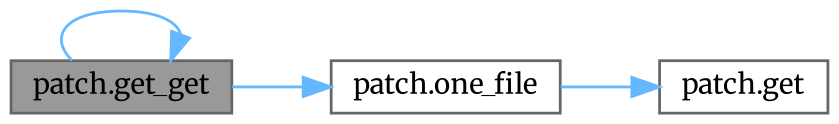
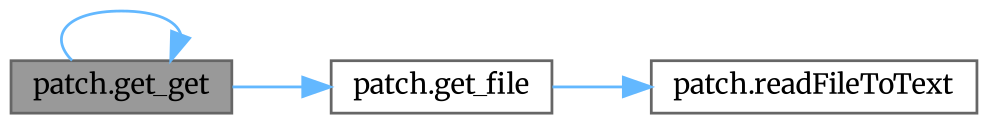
(446, 87) -> (442, 87)
(744, 87) -> (814, 87)
